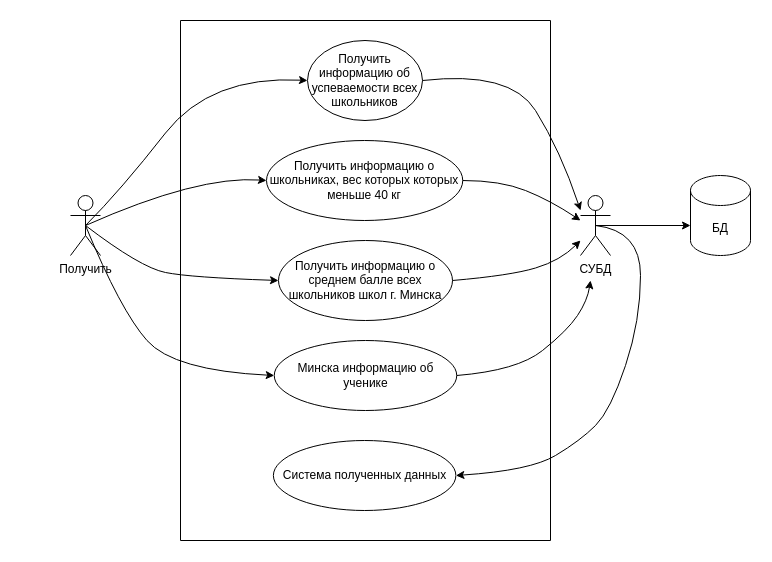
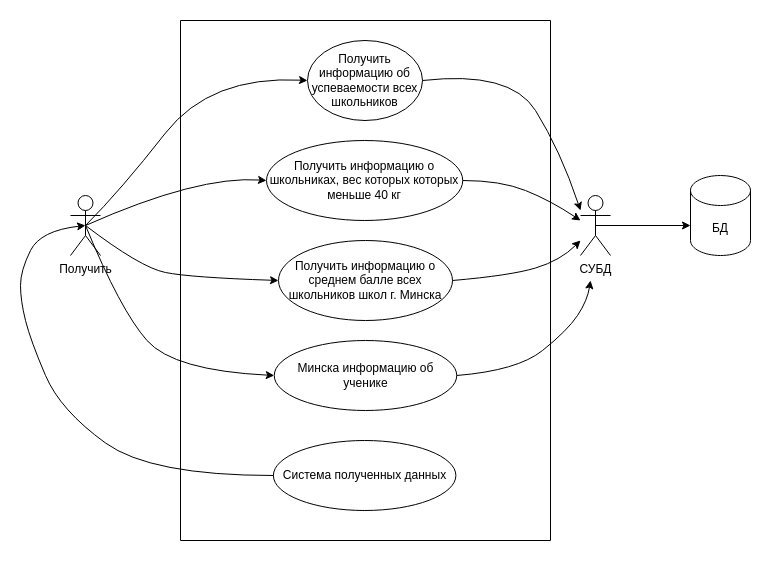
(617, 389) -> none
none -> (71, 413)
